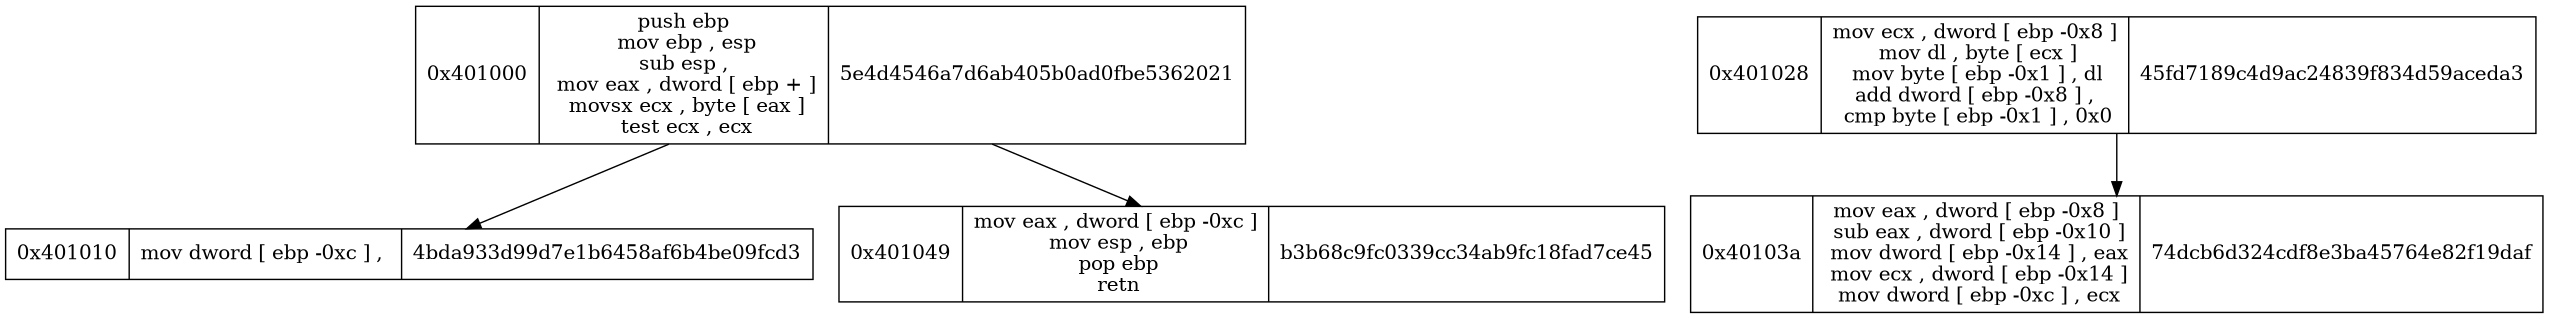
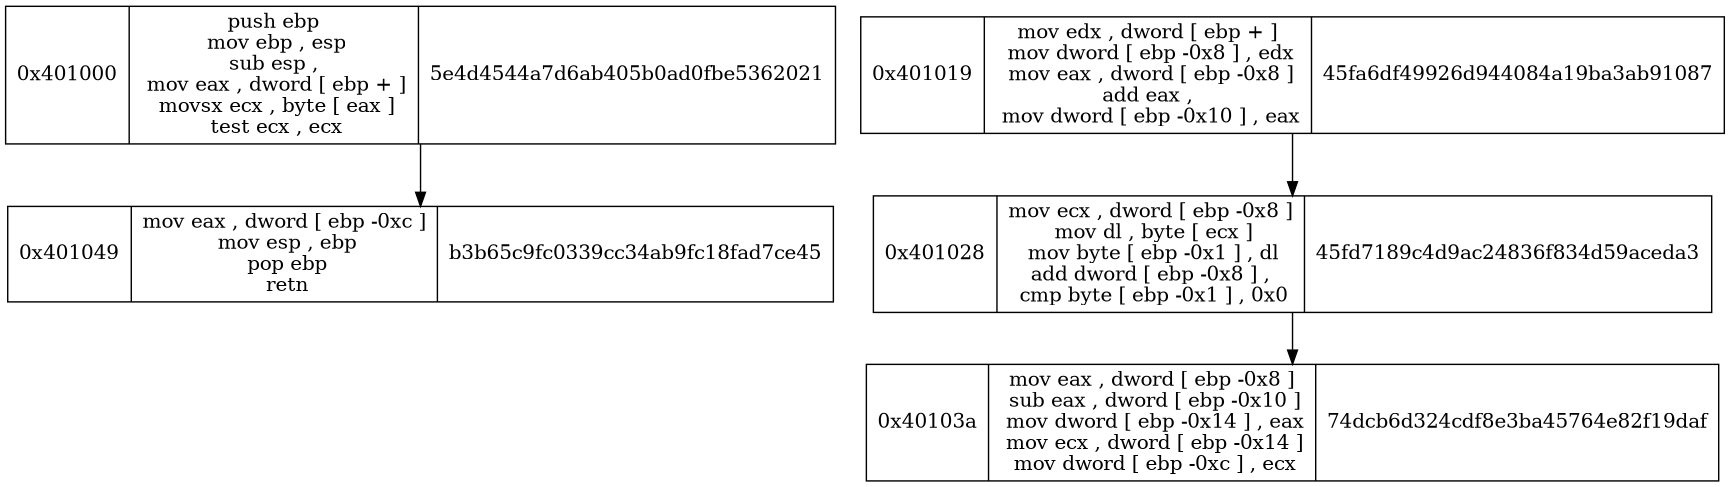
(1037, 74) -> (627, 74)
(2332, 74) -> (1508, 253)
none -> (1293, 75)
(1467, 253) -> (635, 253)
(409, 254) -> none
